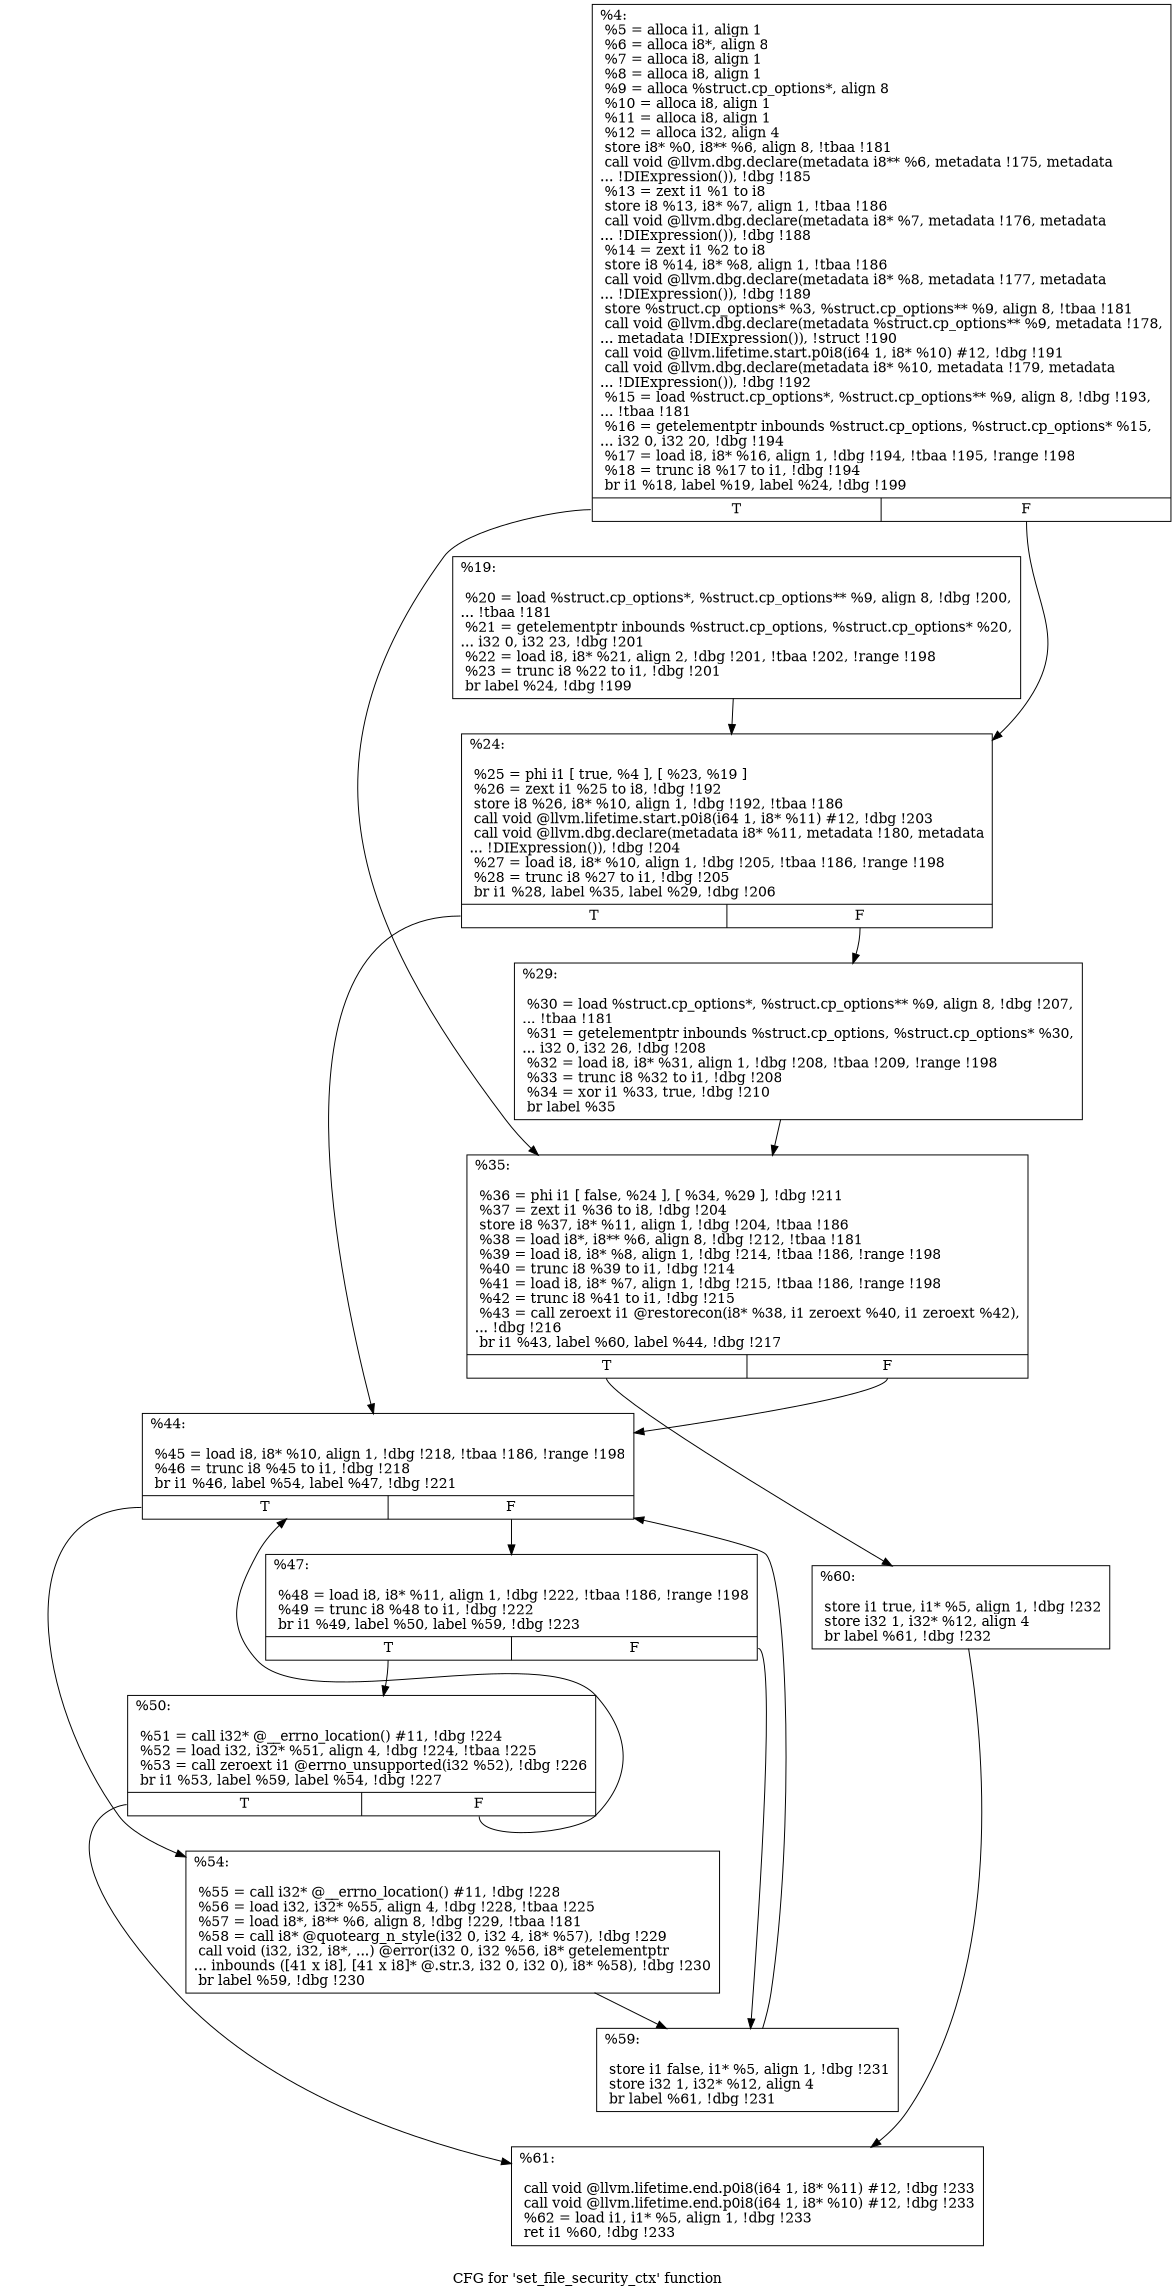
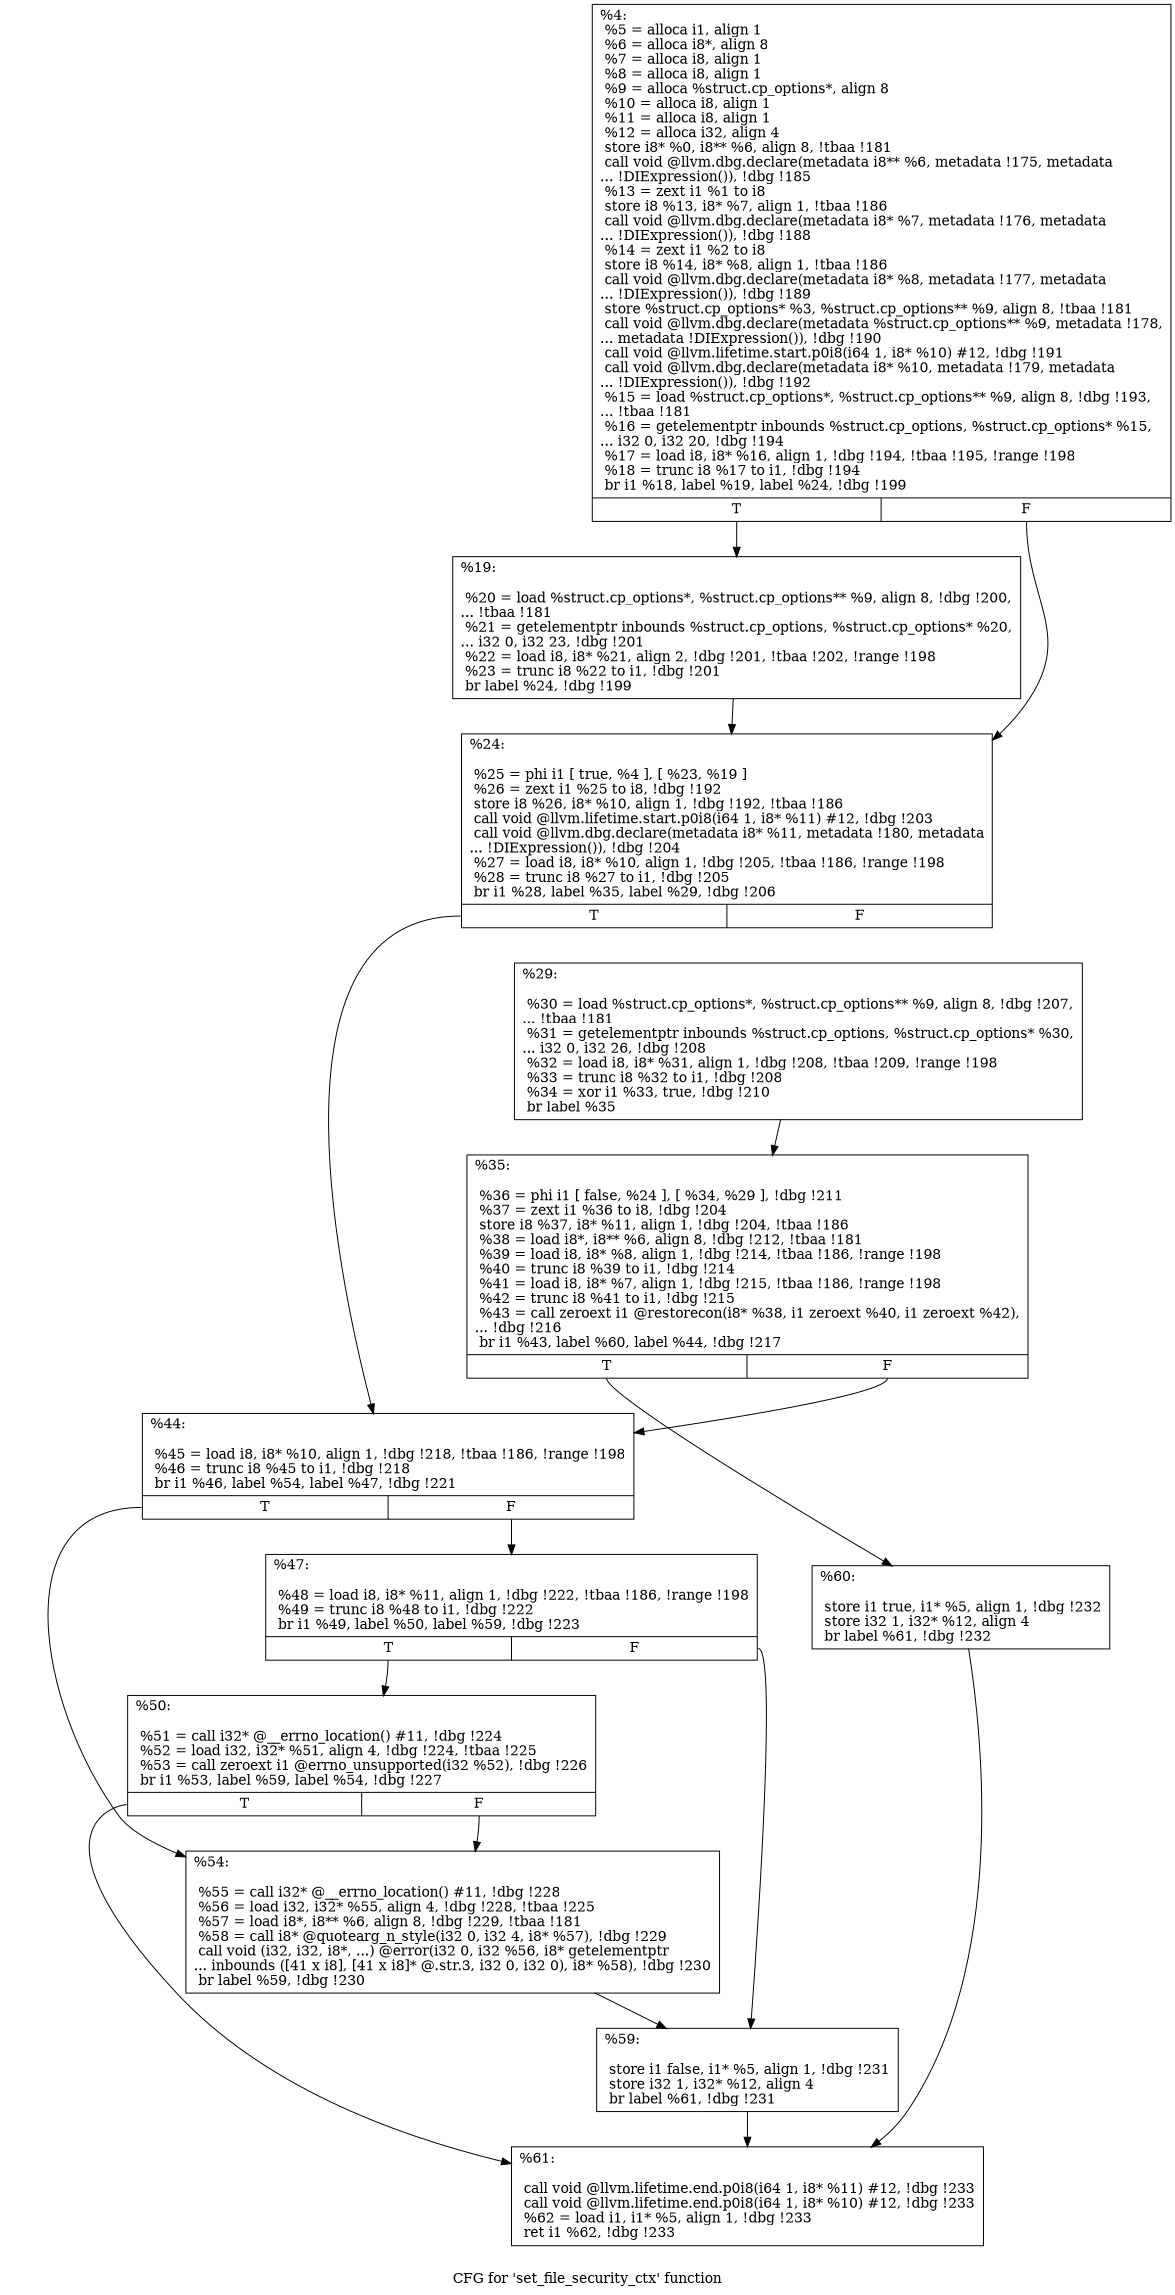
(749, 339) -> (741, 339)
(359, 788) -> (737, 534)
(859, 941) -> none
(481, 1674) -> (479, 1829)
(786, 1728) -> (747, 2124)
(598, 2233) -> (598, 2233)
